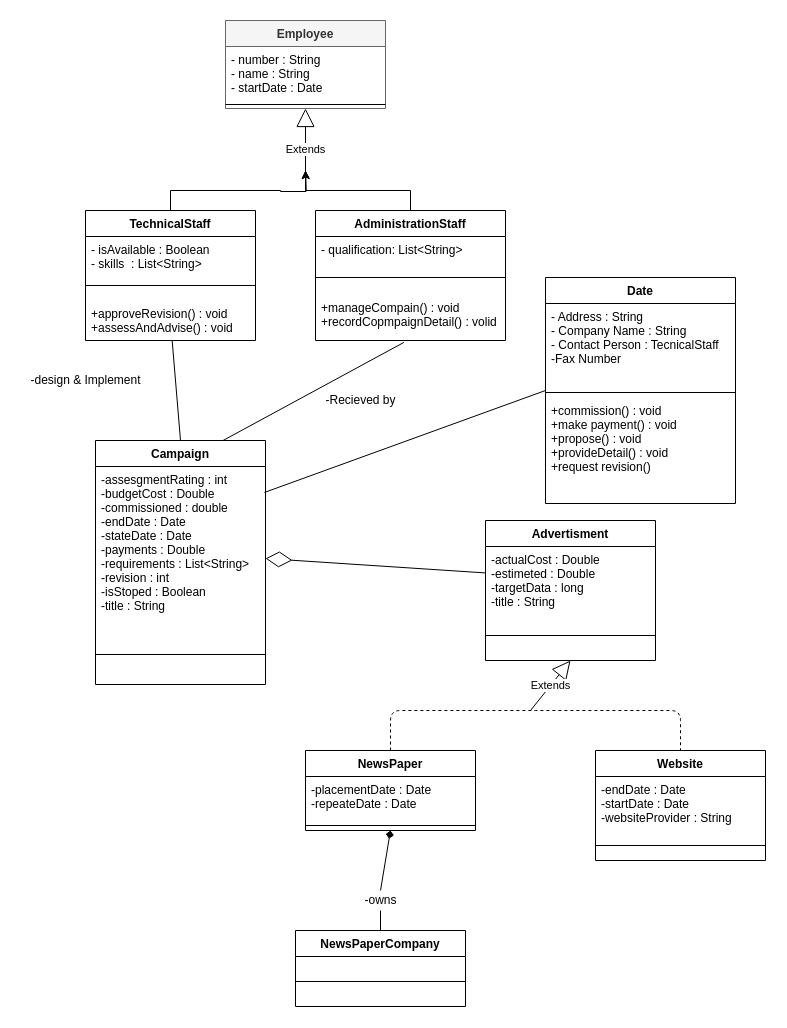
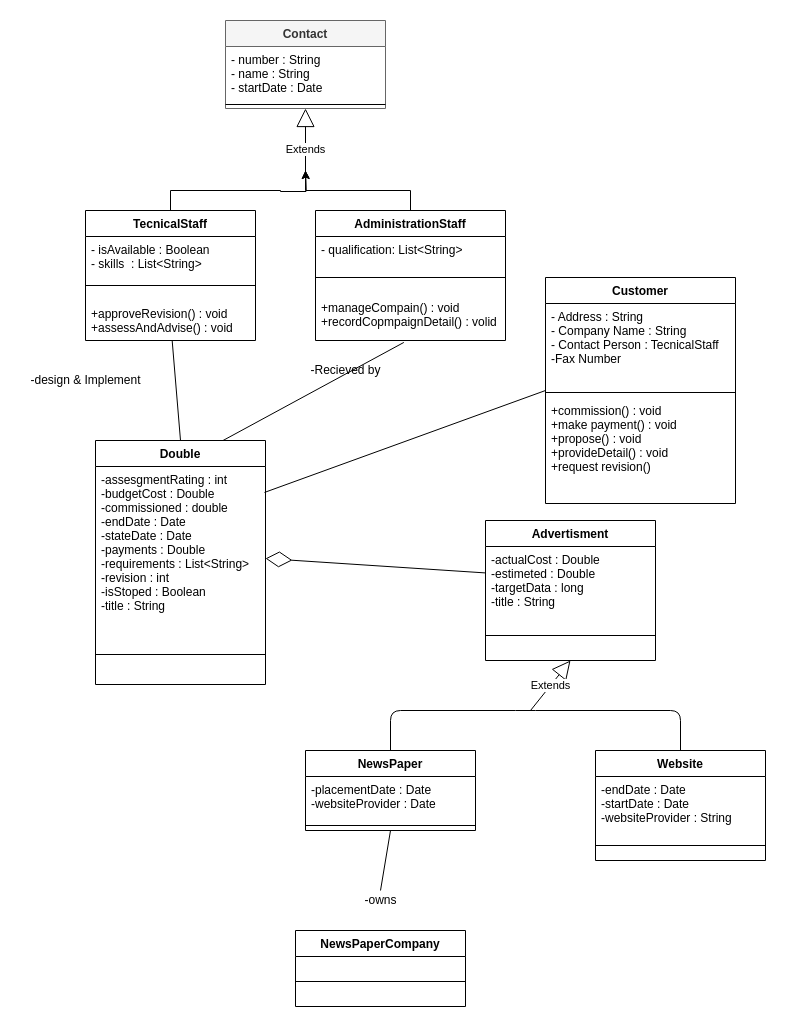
(305, 34) -> (305, 34)
(170, 224) -> (170, 224)
(640, 291) -> (640, 291)
(361, 401) -> (346, 371)
(180, 454) -> (180, 454)
(536, 711) -> (536, 711)
(375, 790) -> (375, 790)
(389, 839) -> (390, 836)
(381, 921) -> none
